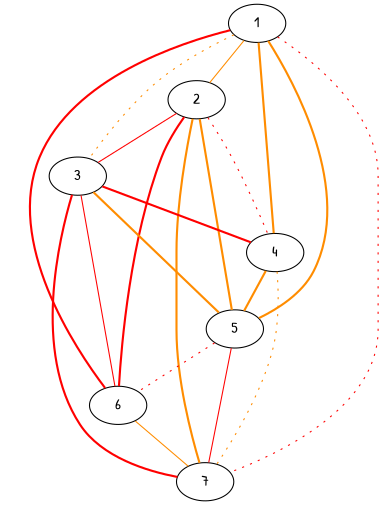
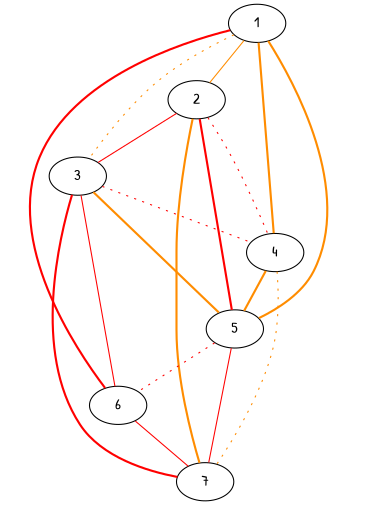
(169, 212) -> (169, 212)
(216, 214) -> (216, 214)
(137, 247) -> none
(378, 272) -> none
(162, 444) -> (162, 444)
